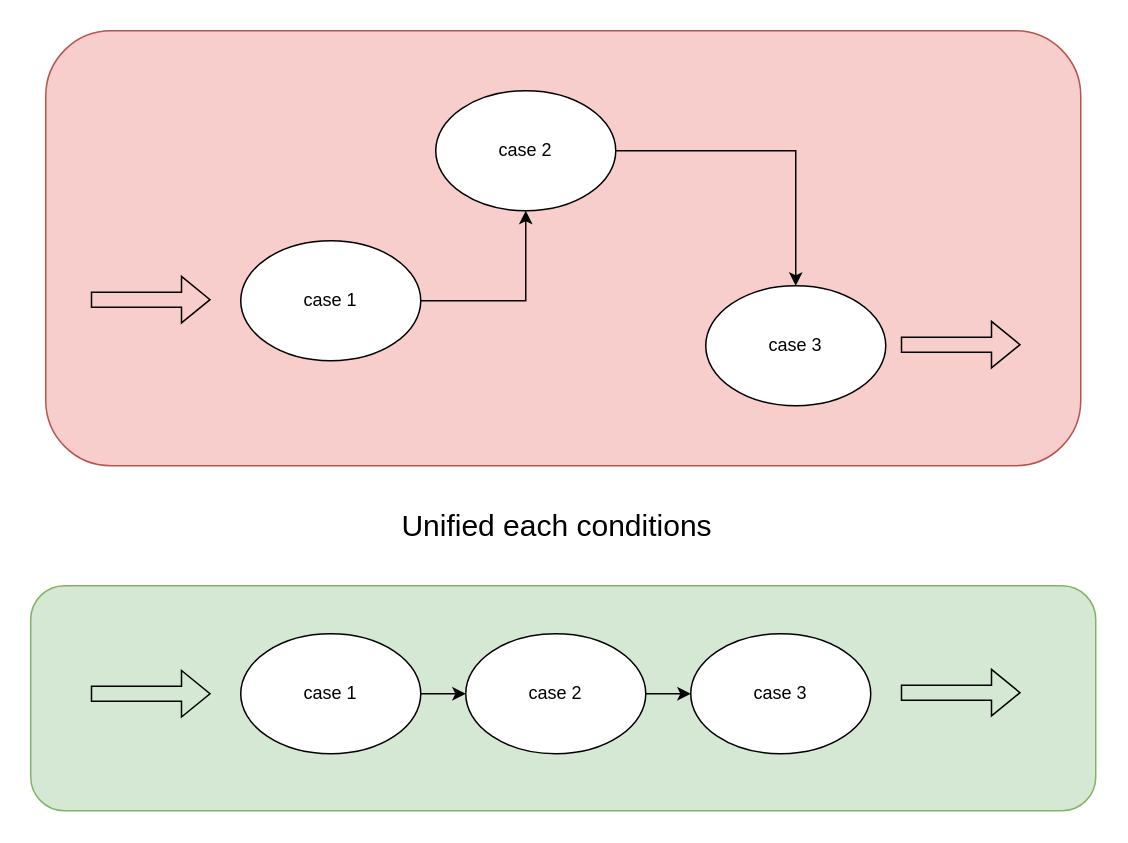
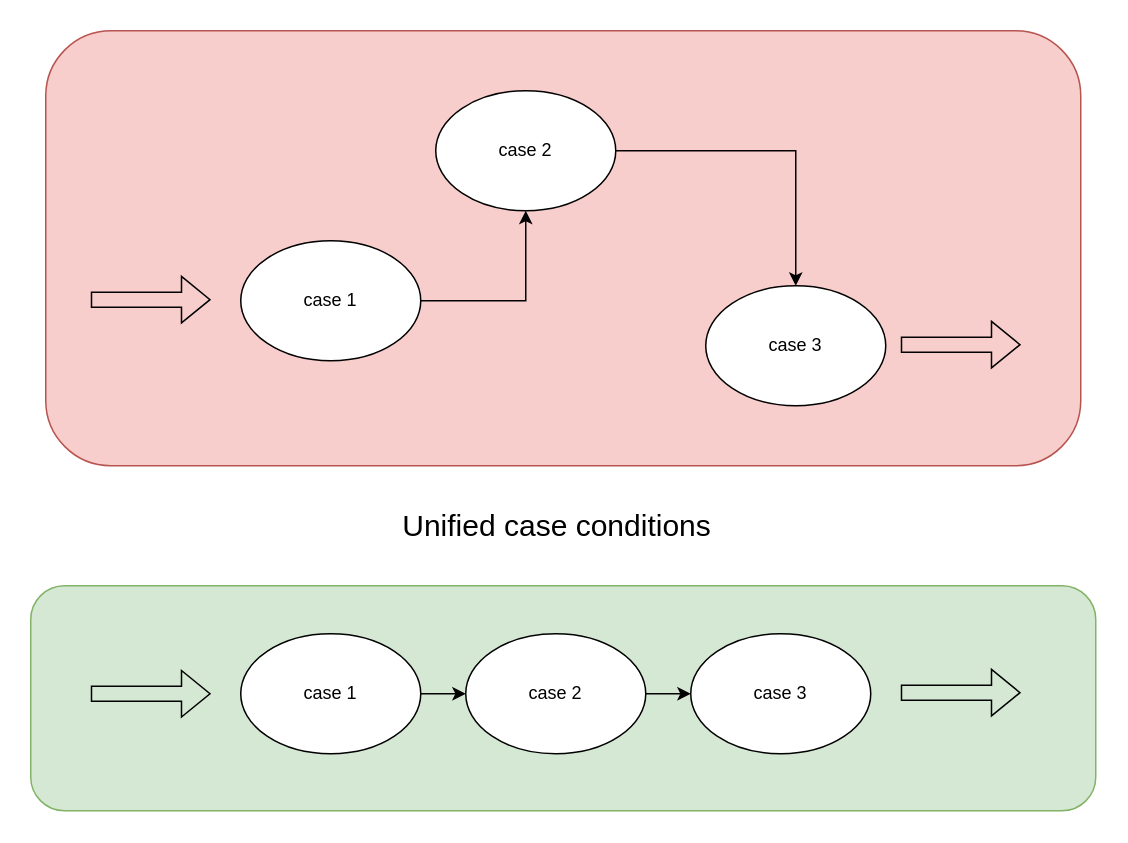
(557, 524) -> (557, 524)
